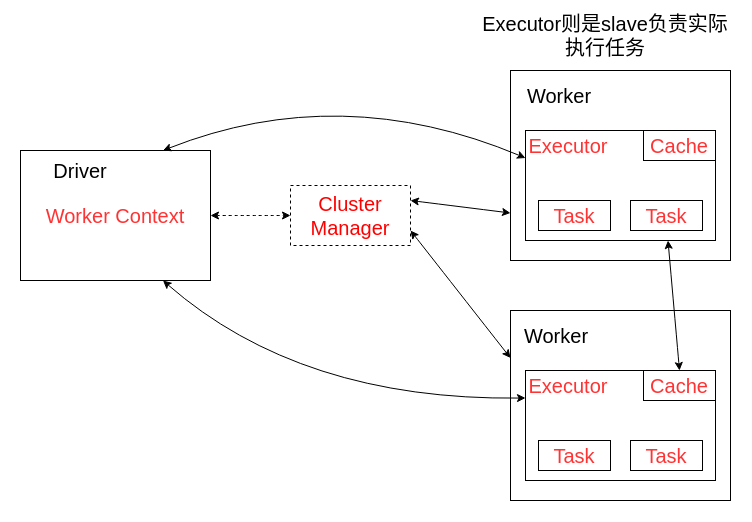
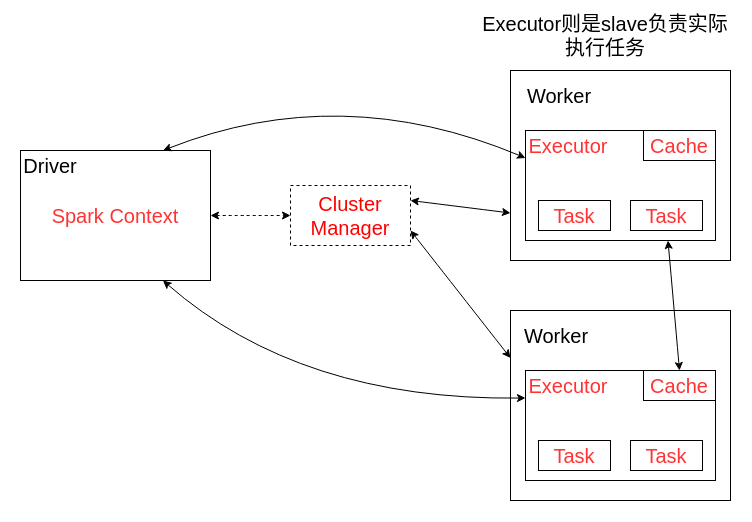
(81, 171) -> (51, 166)
(116, 216) -> (116, 216)
